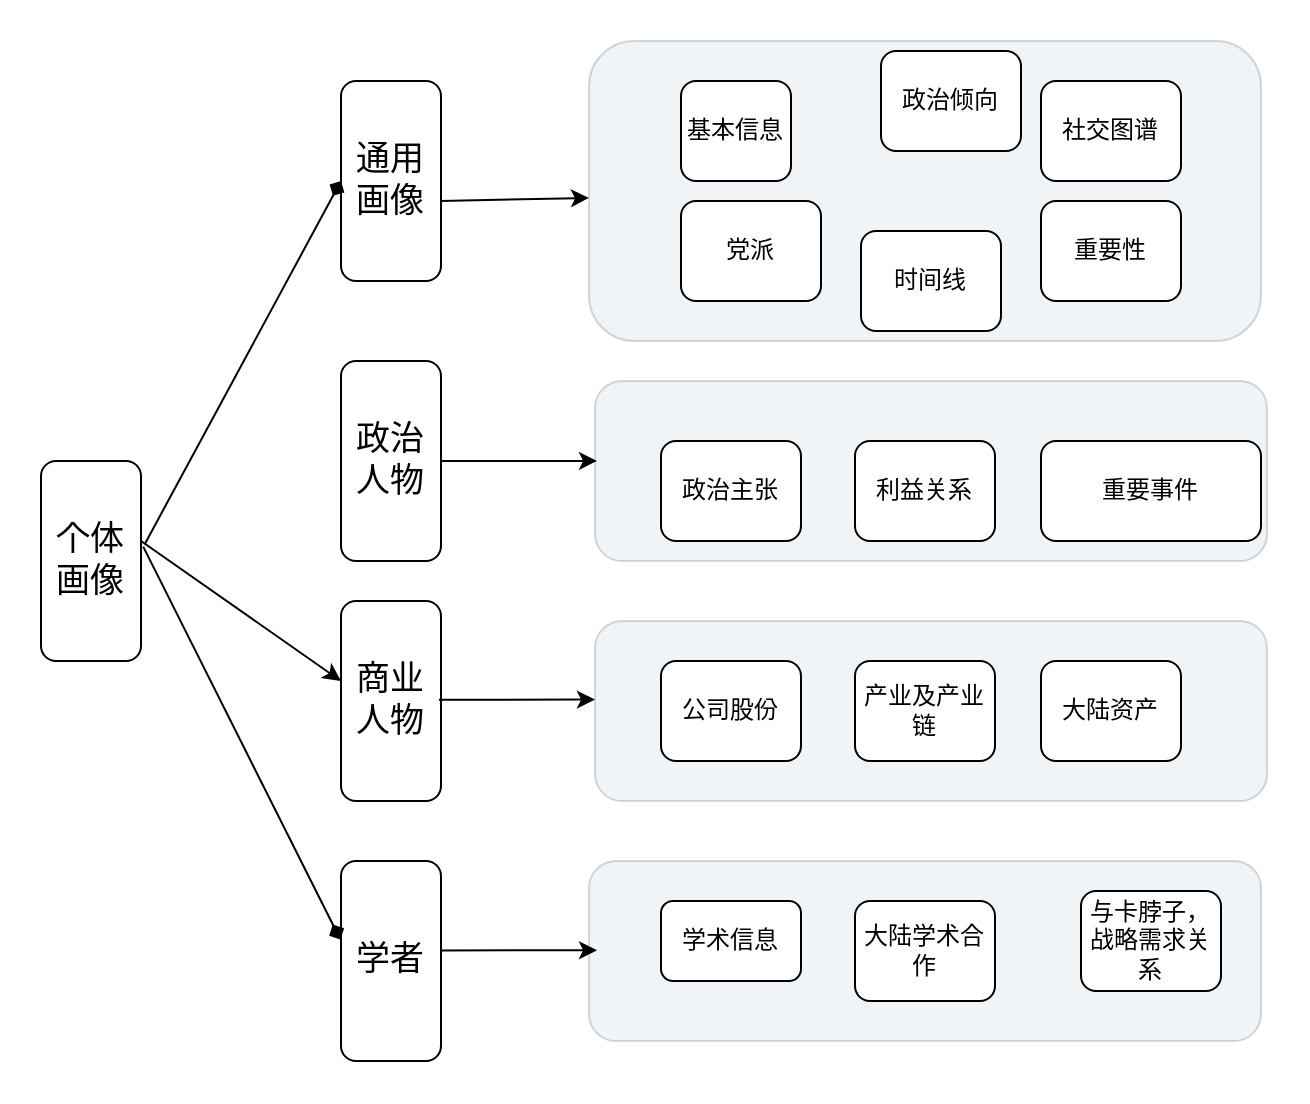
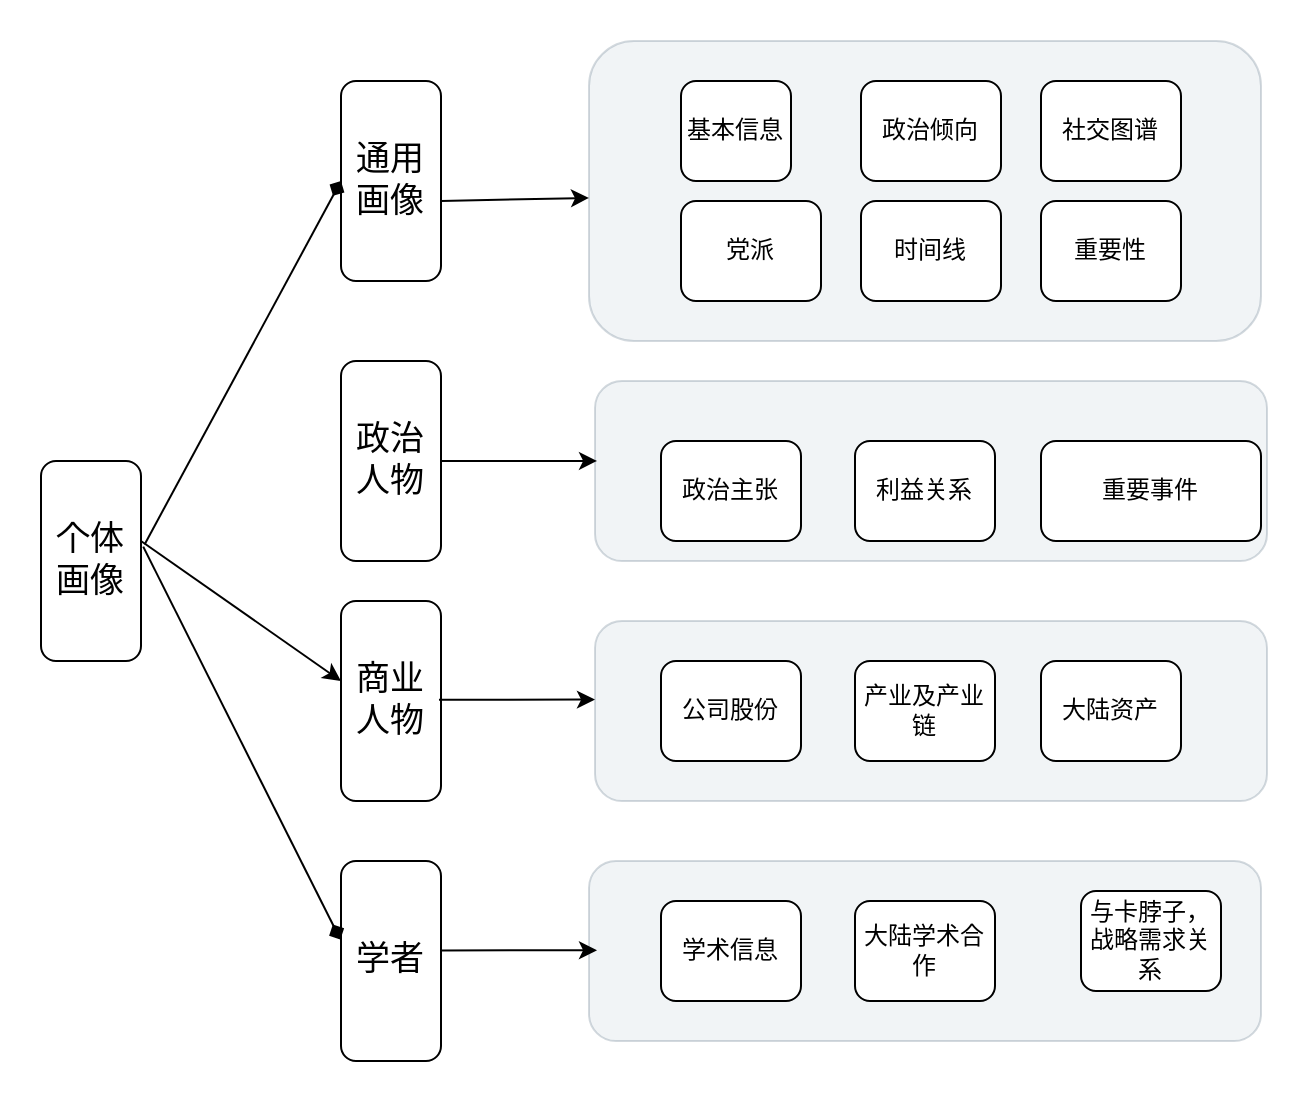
(951, 101) -> (931, 131)
(931, 281) -> (931, 251)
(731, 941) -> (731, 951)
